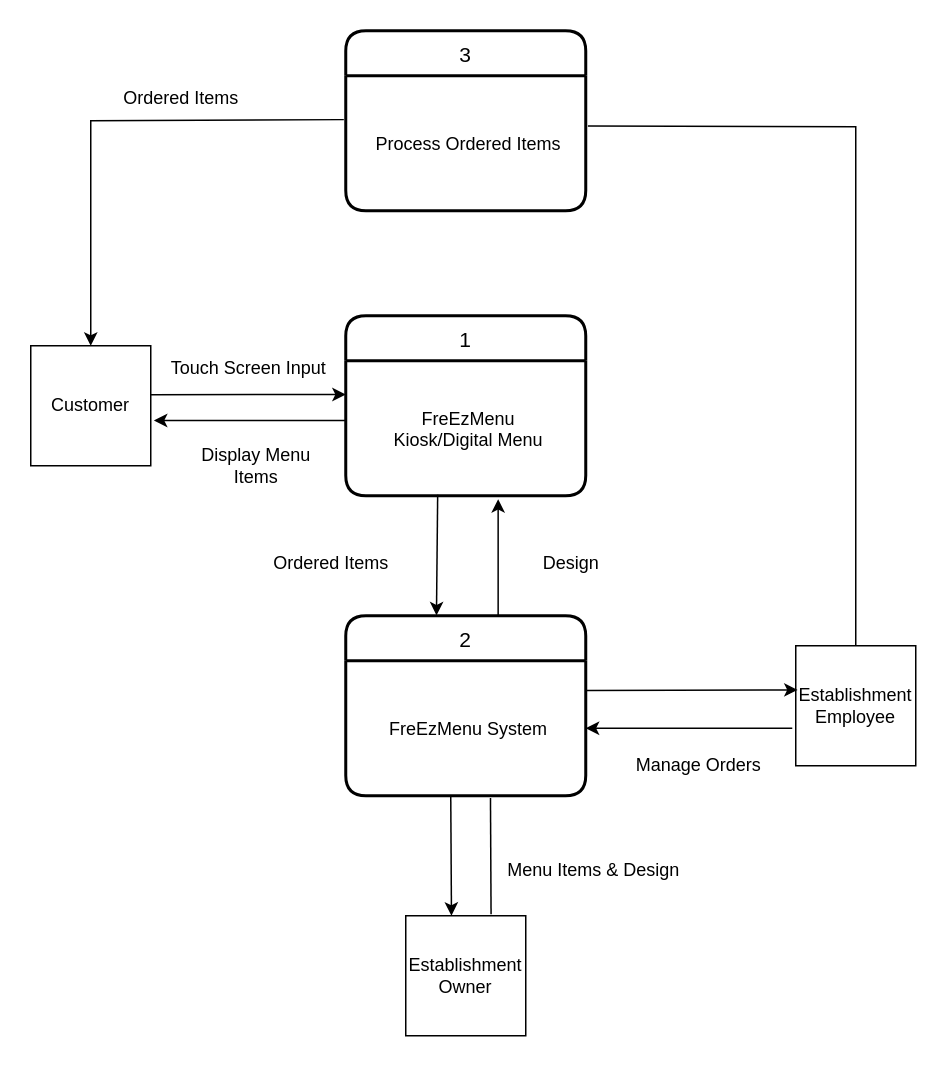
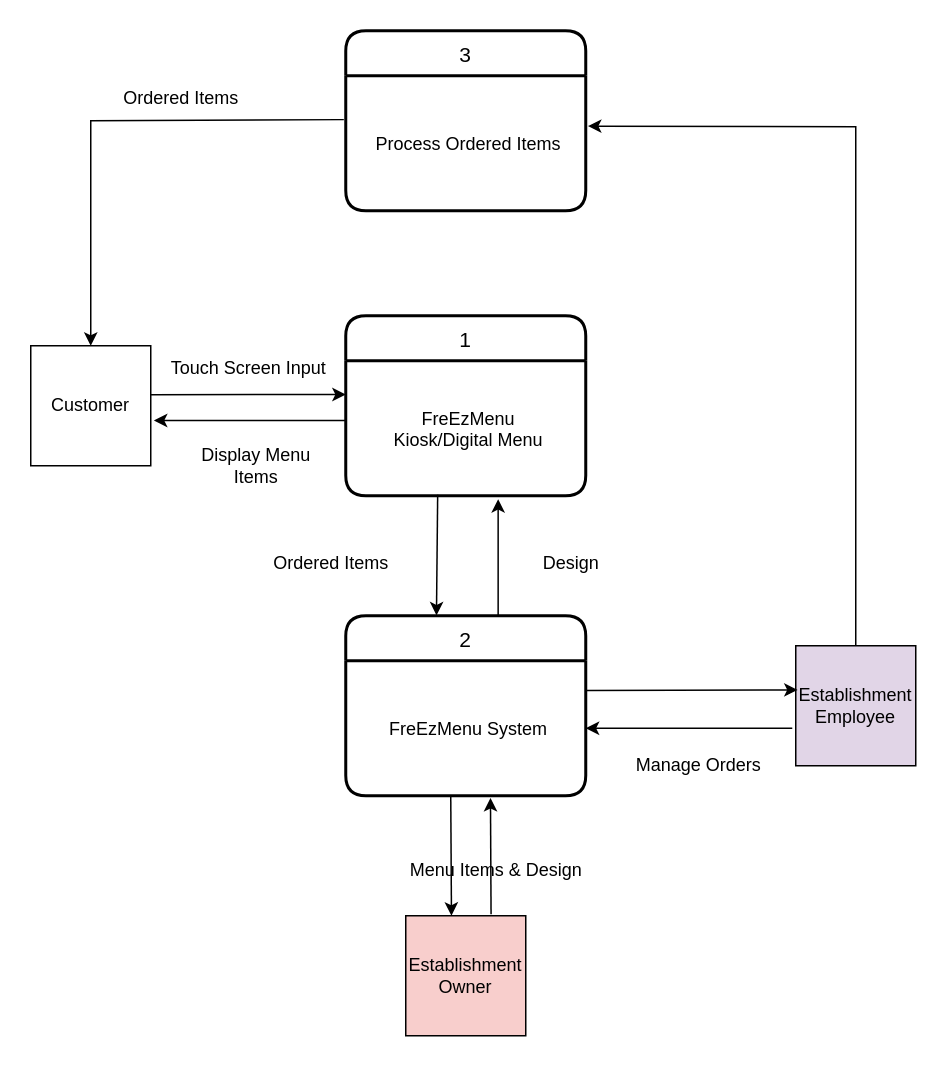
(595, 126) -> (599, 126)
(856, 706) -> (856, 706)
(491, 805) -> (491, 809)
(593, 871) -> (496, 871)
(466, 976) -> (466, 976)
